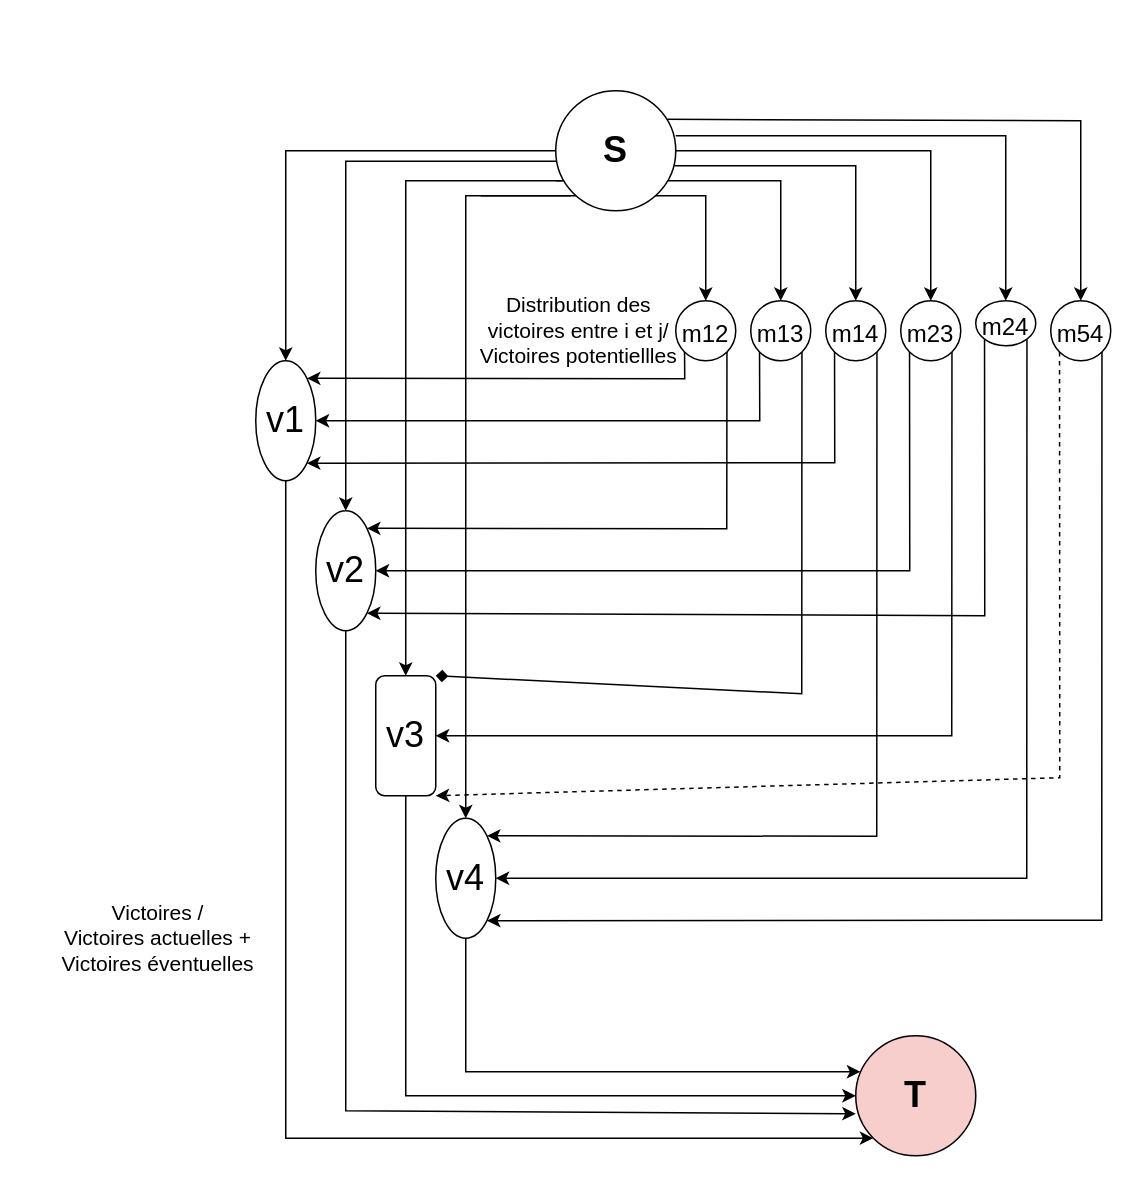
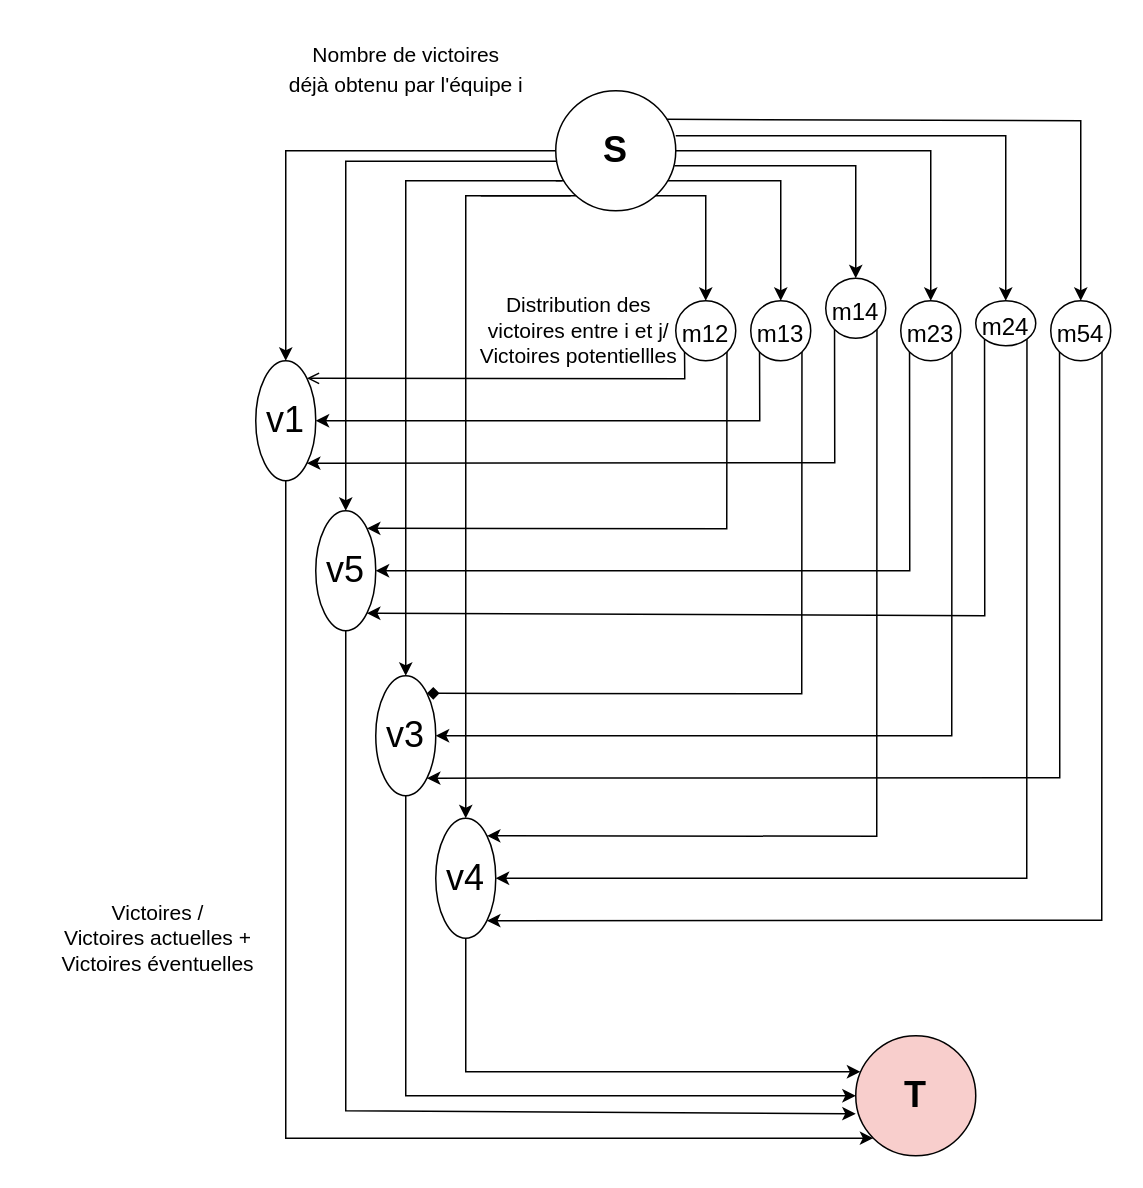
none -> (406, 68)
(856, 331) -> (856, 308)
(318, 378) -> (315, 378)
(346, 571) -> (346, 571)
(406, 736) -> (406, 736)
(964, 781) -> (960, 778)
